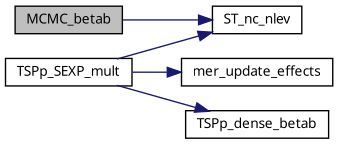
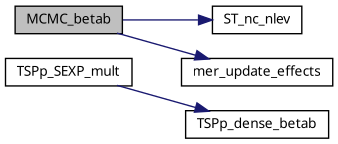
(158, 47) -> none
(150, 72) -> (156, 44)
